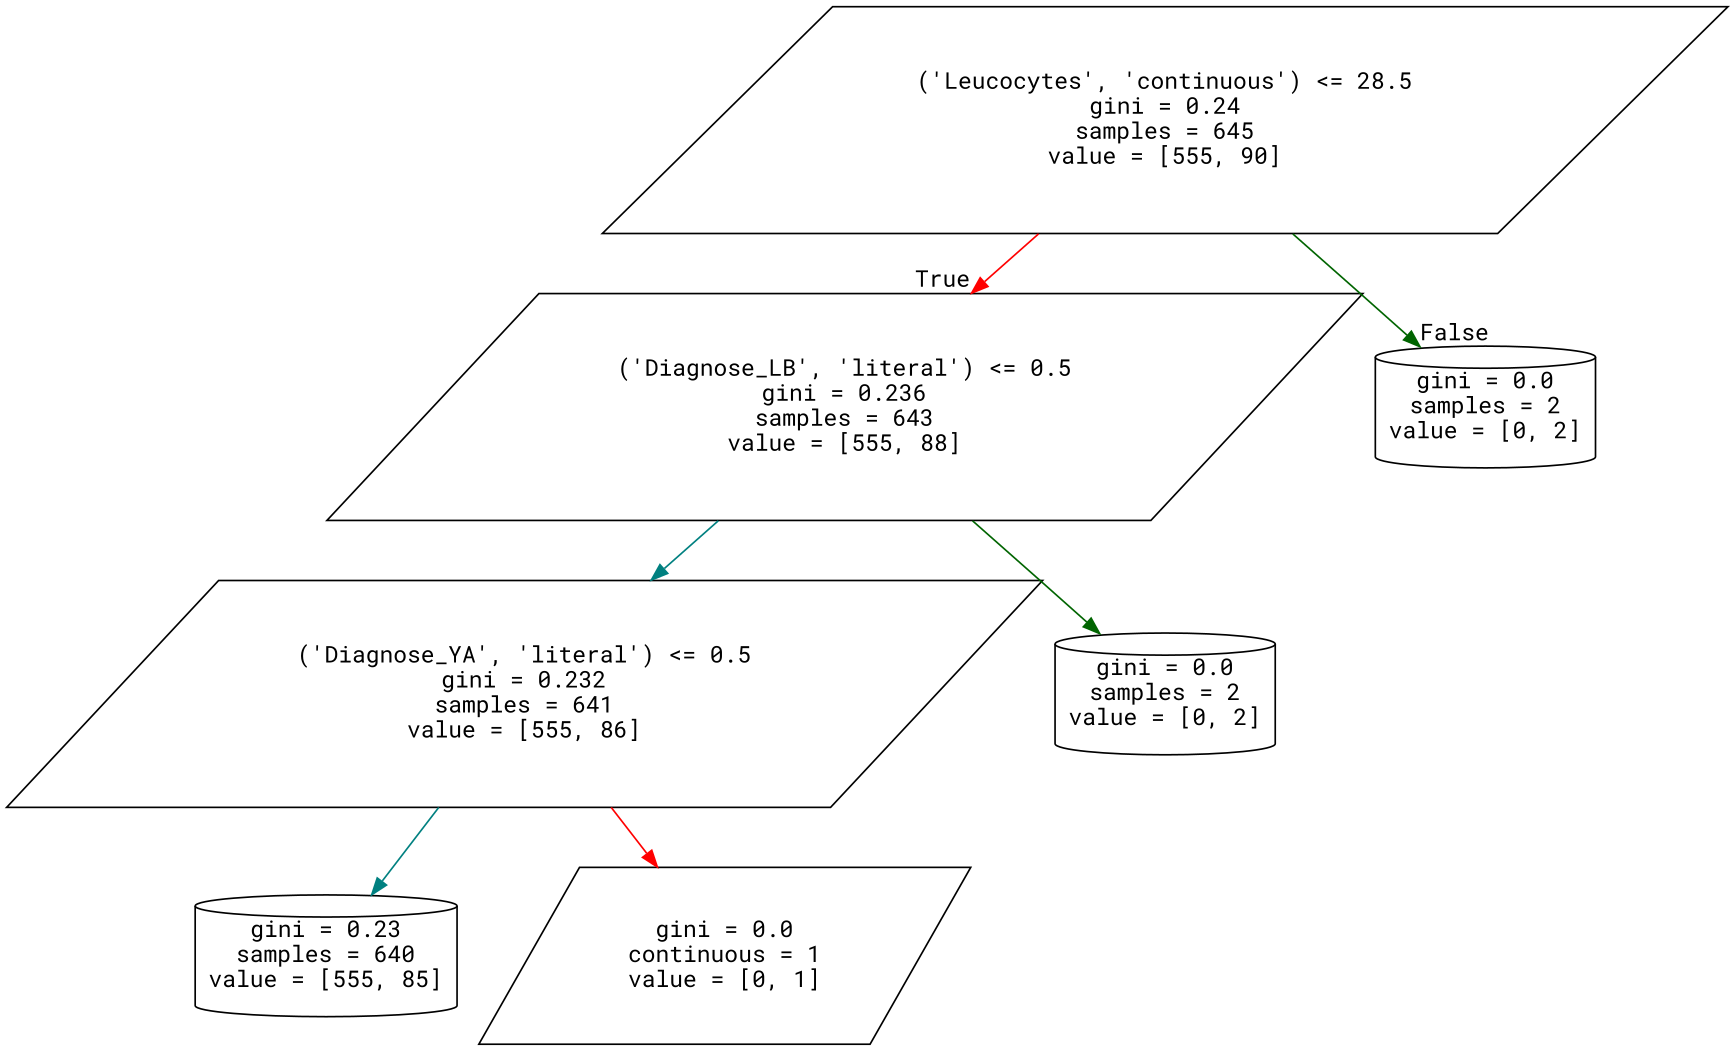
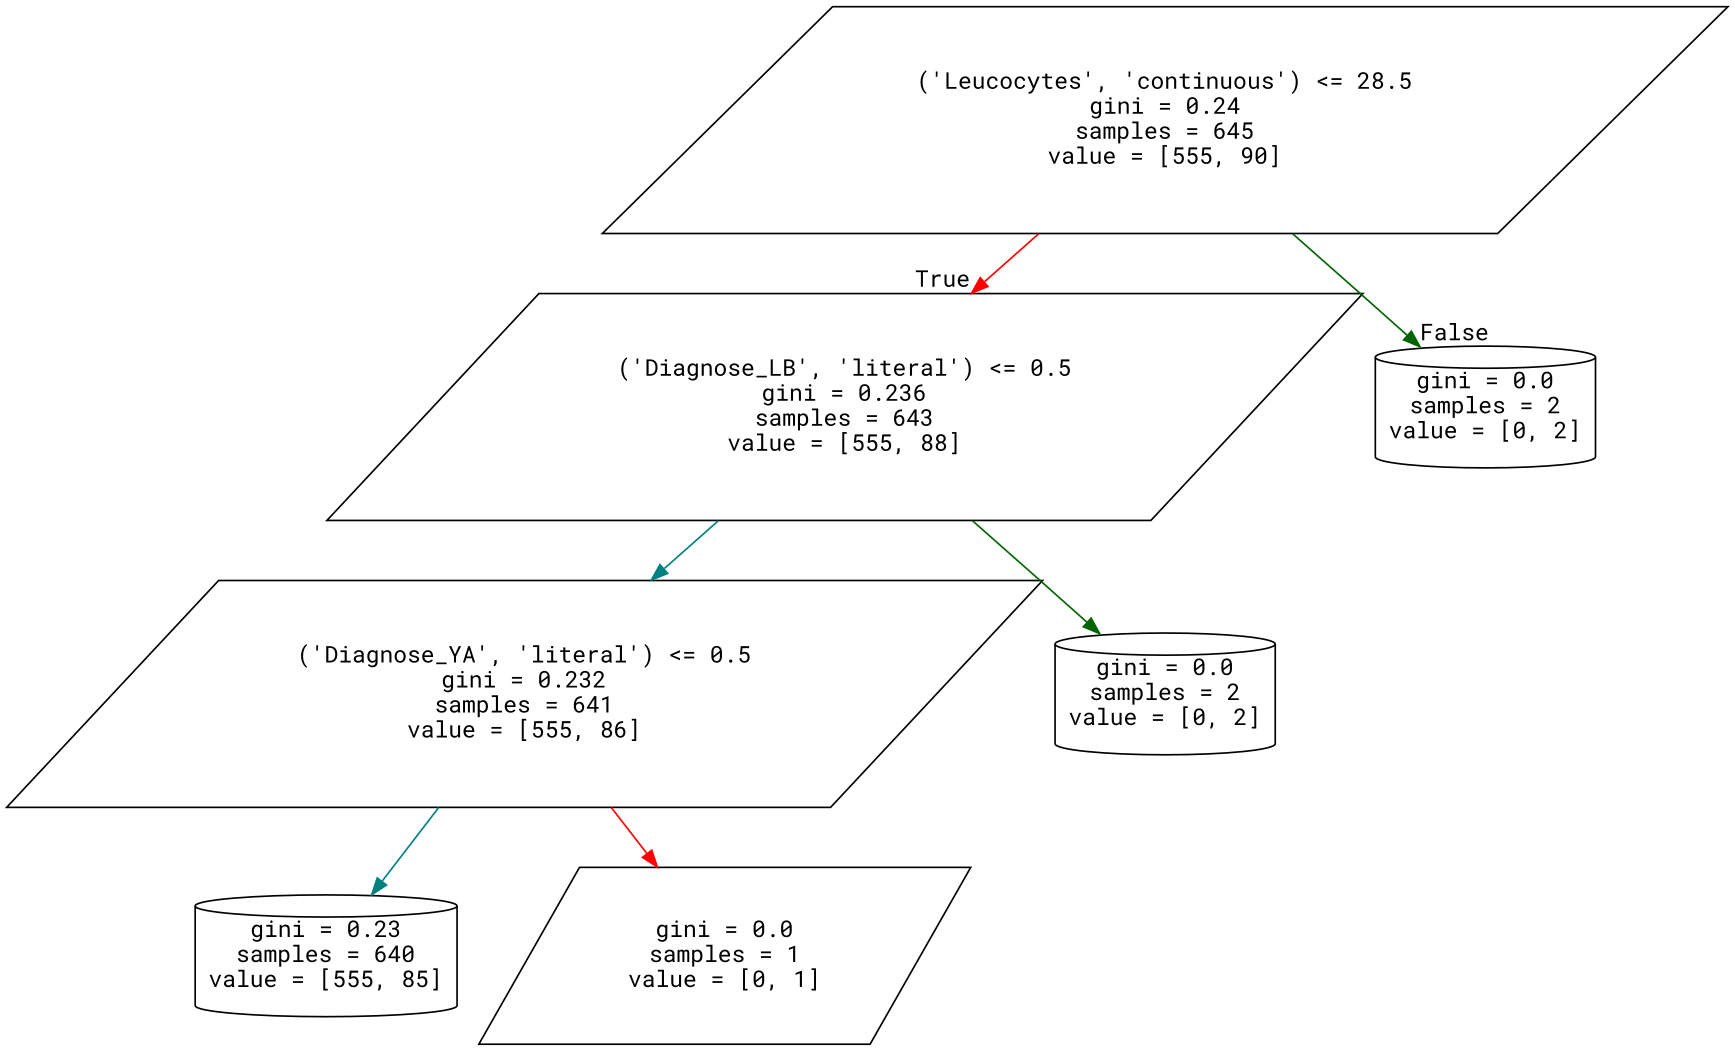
(725, 956) -> (725, 956)
